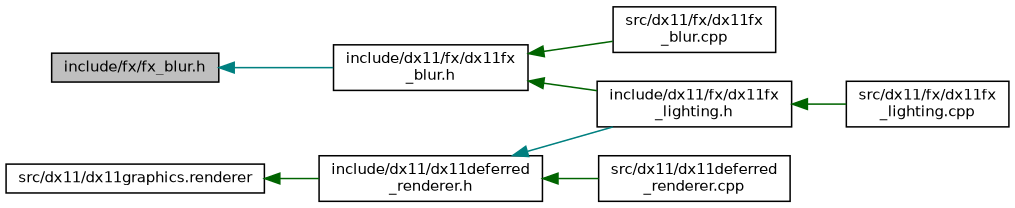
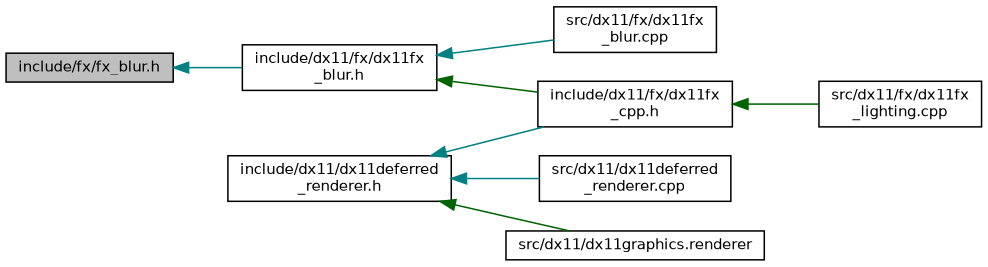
(578, 46) -> (503, 47)
(694, 104) -> (635, 104)
(300, 179) -> (512, 218)
(578, 179) -> (503, 179)
